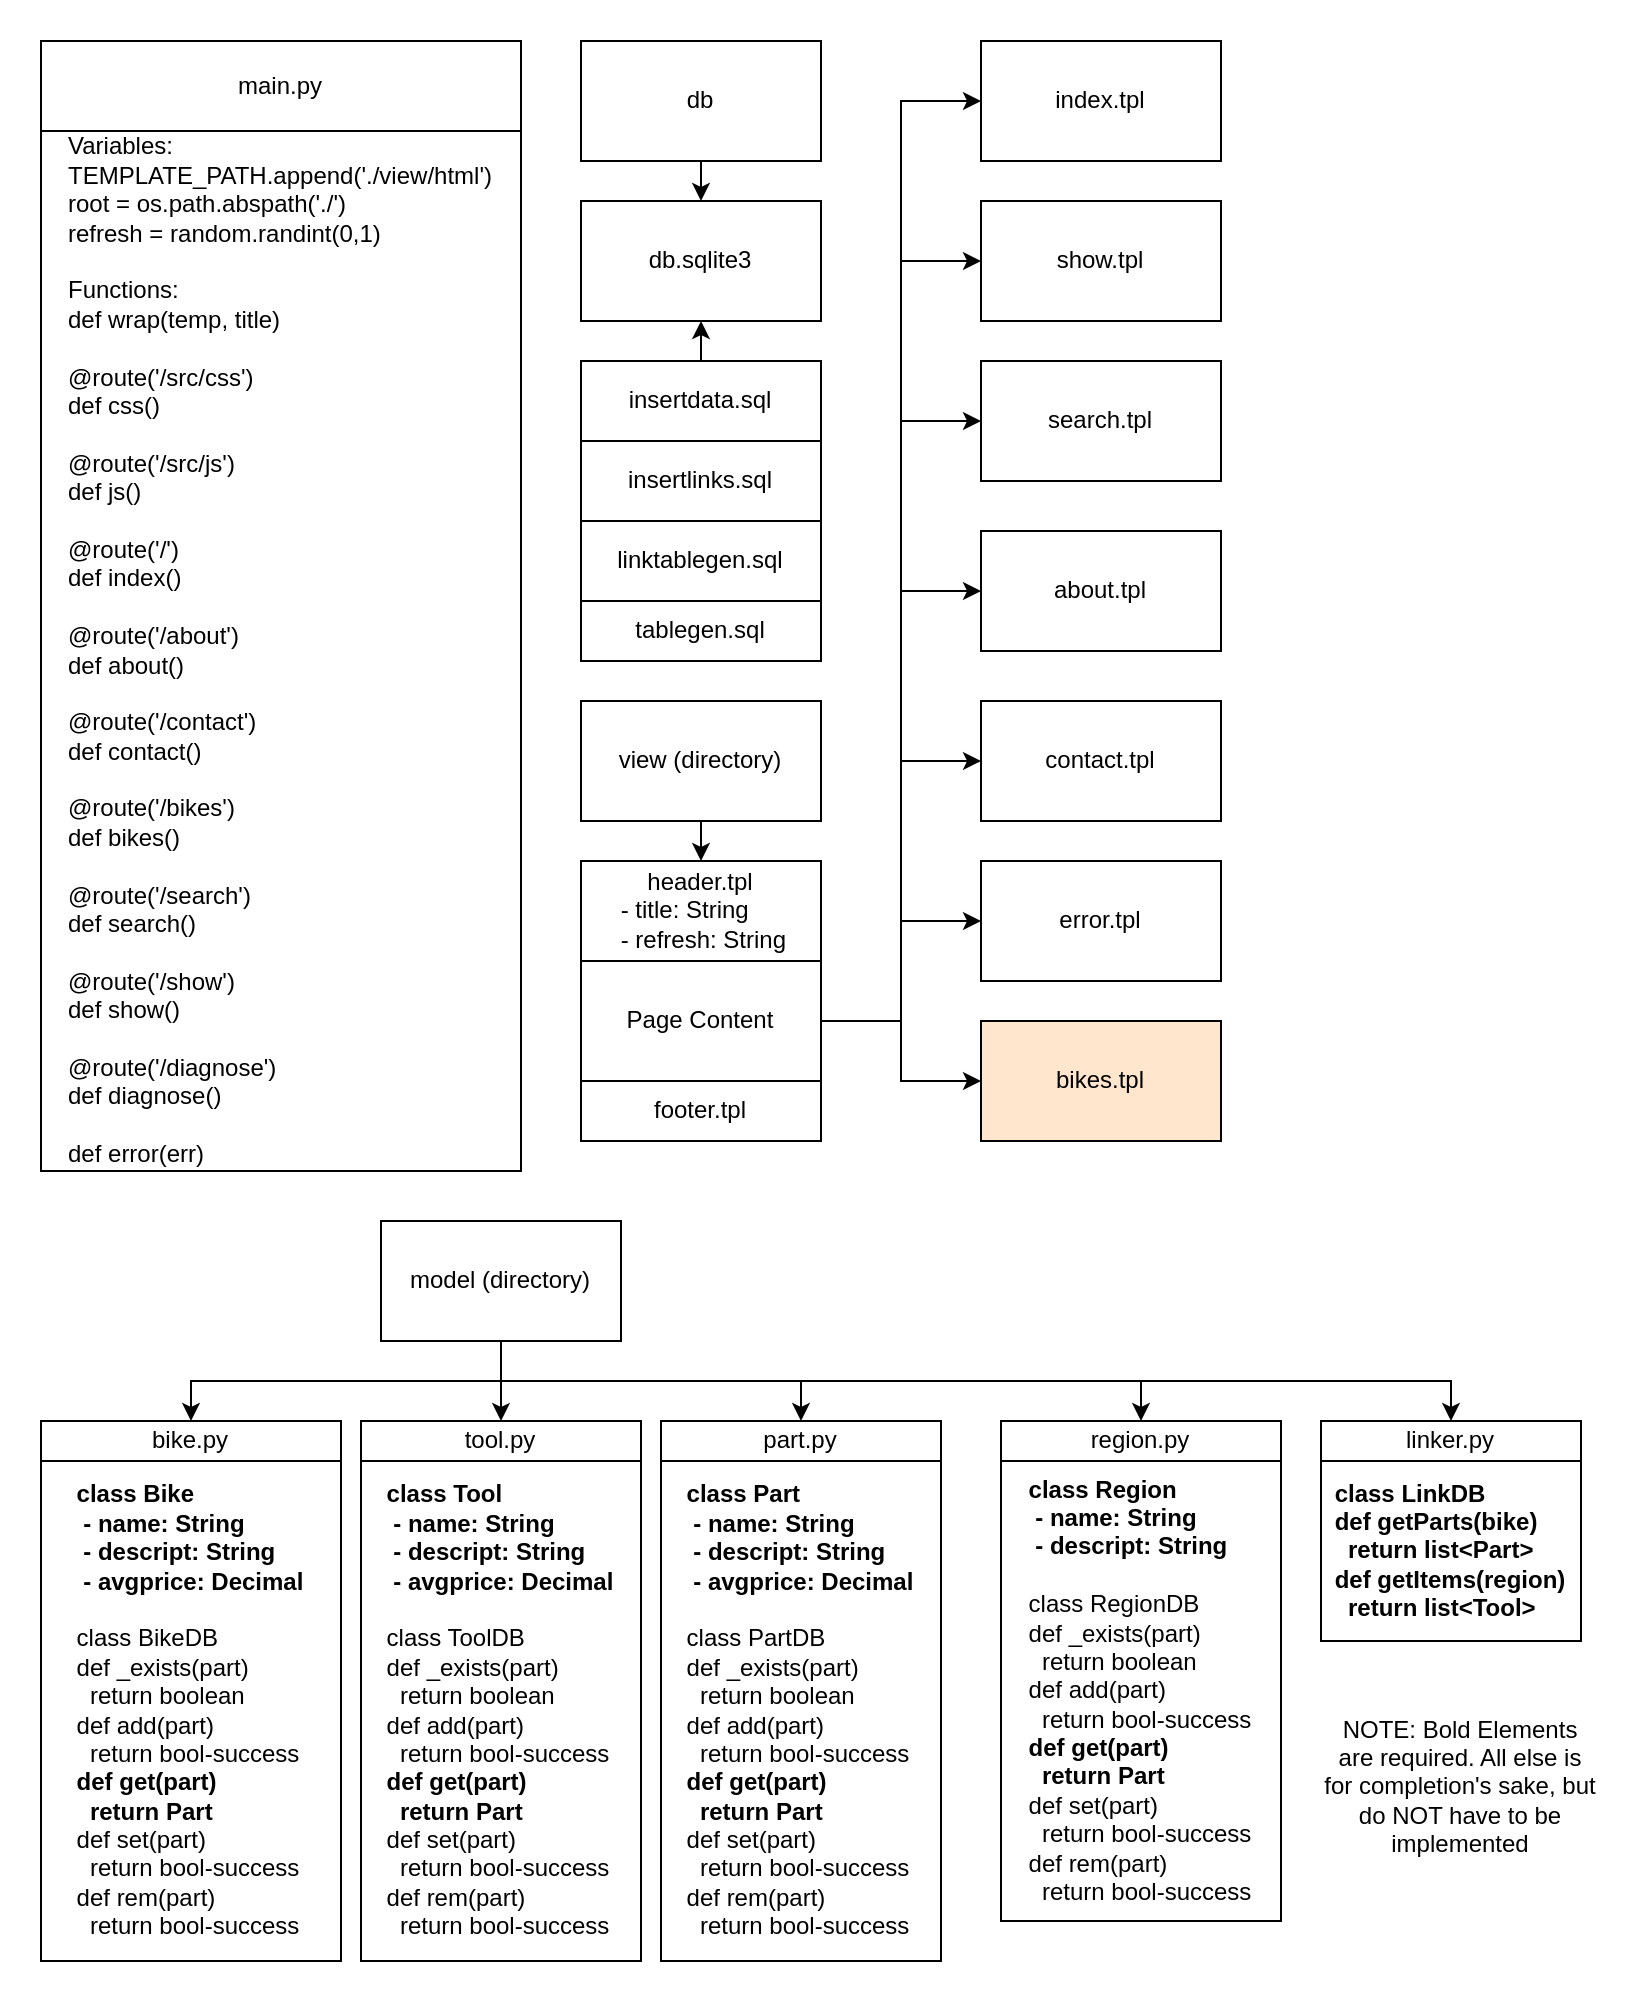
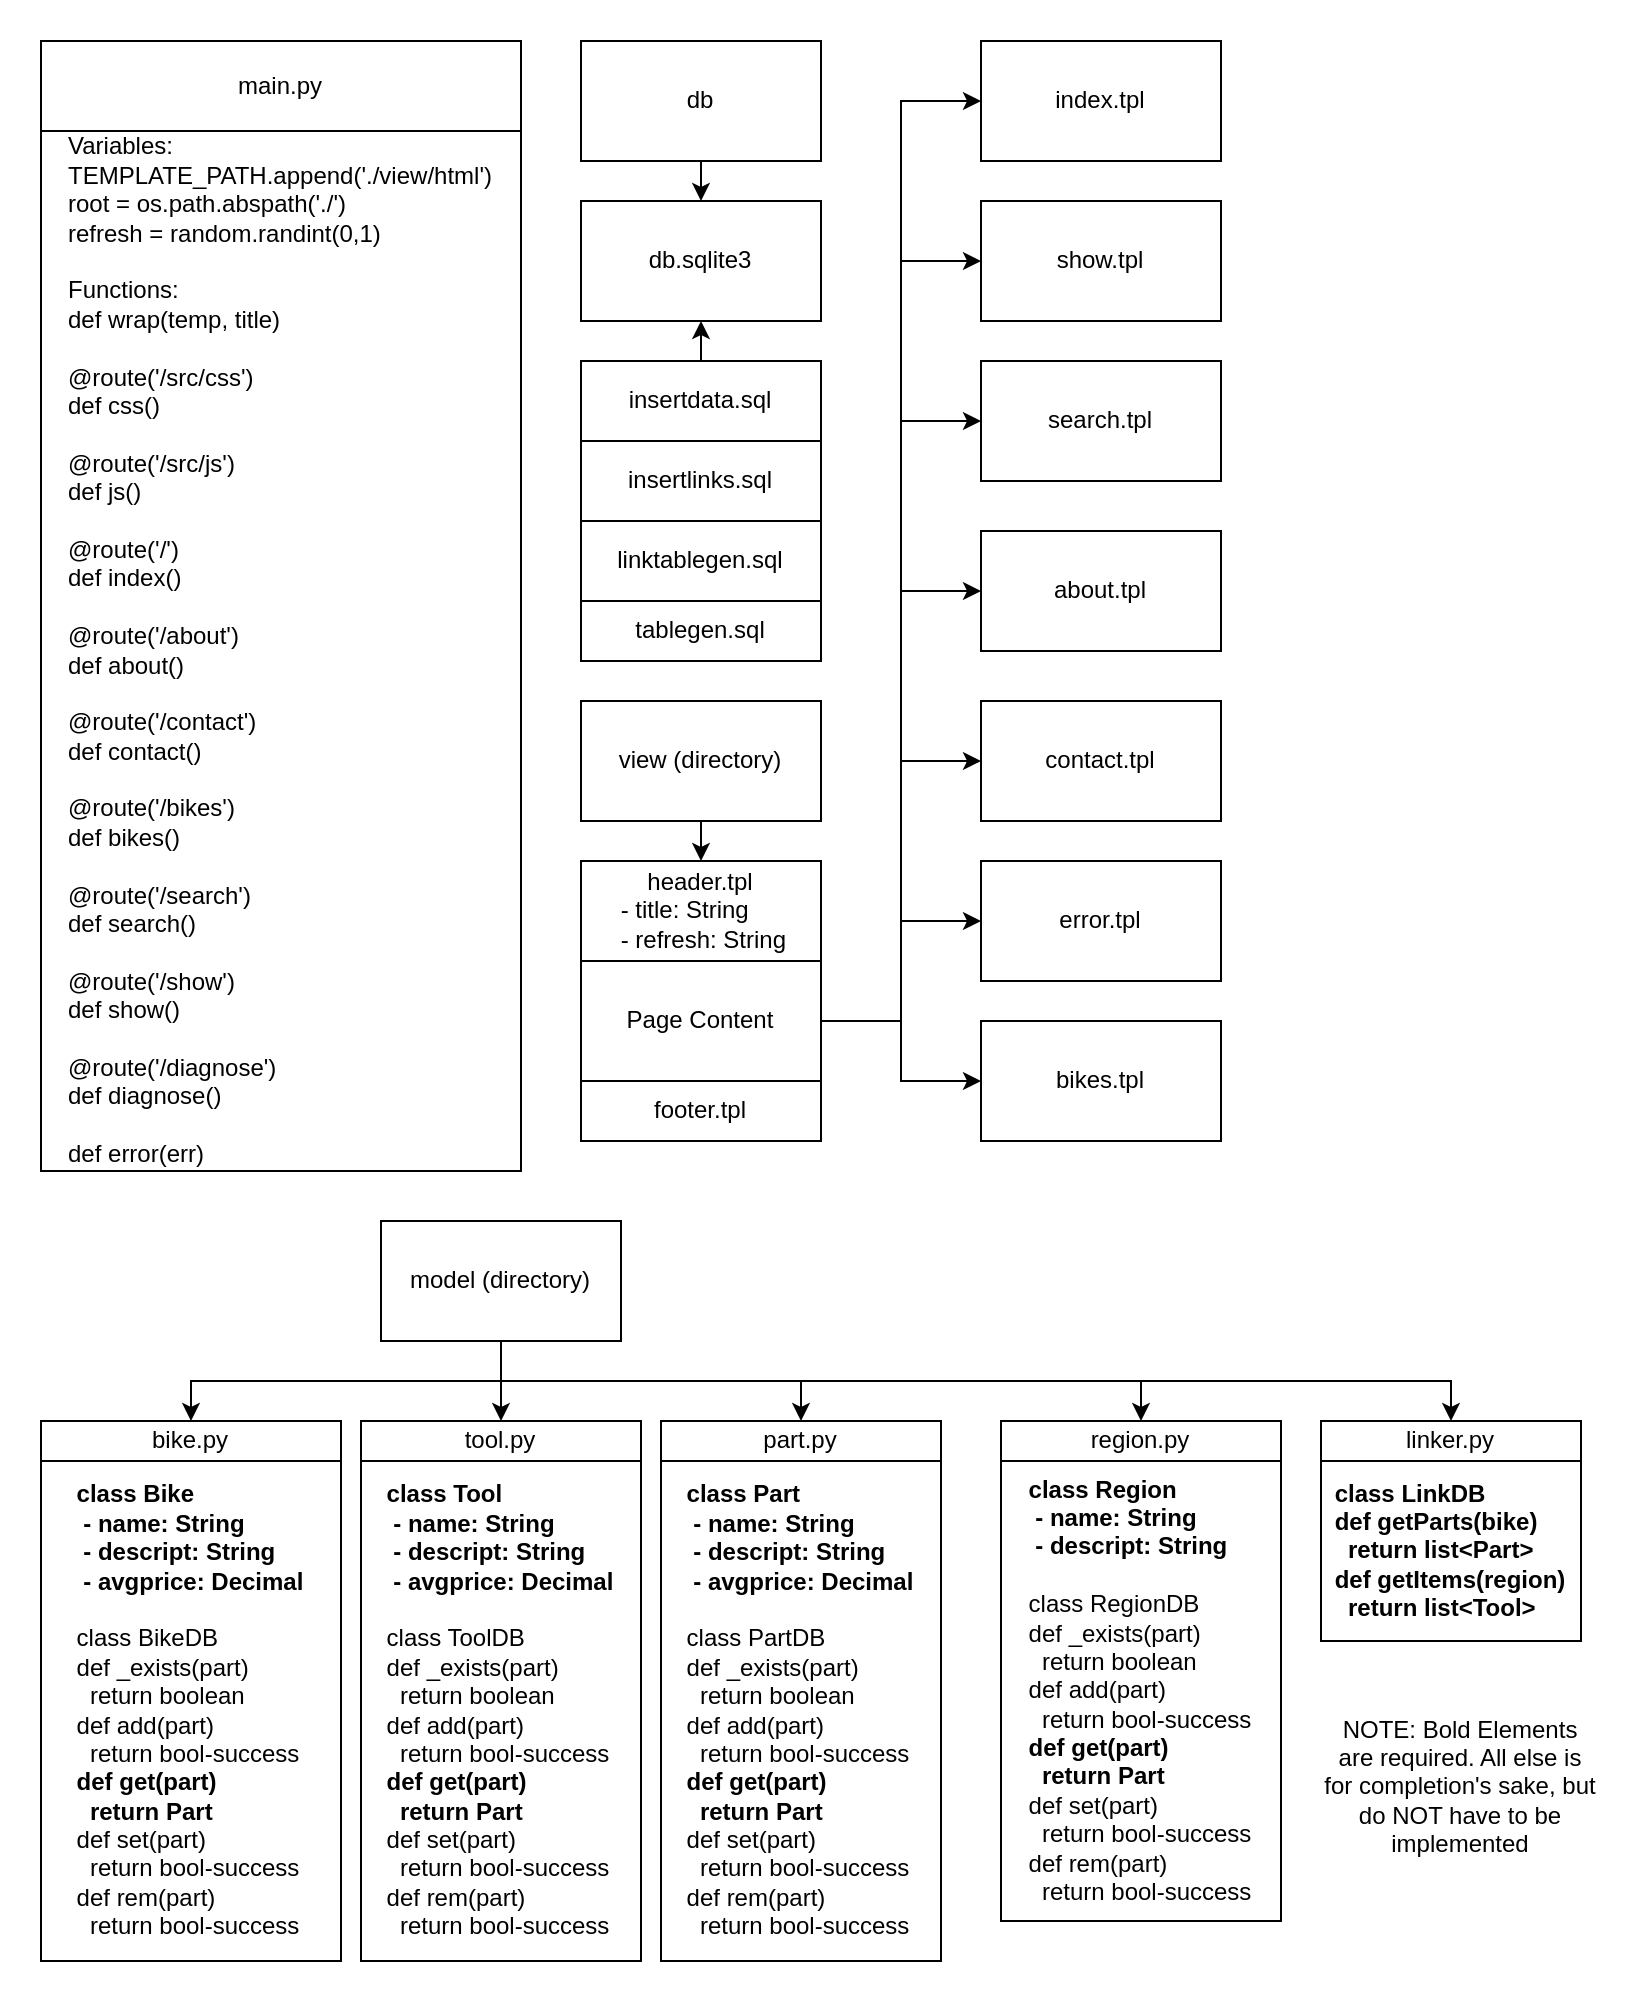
(1101, 1081) -> (1101, 1081)
